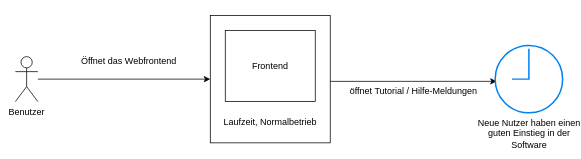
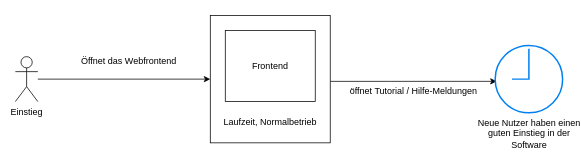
(27, 112) -> (27, 112)
